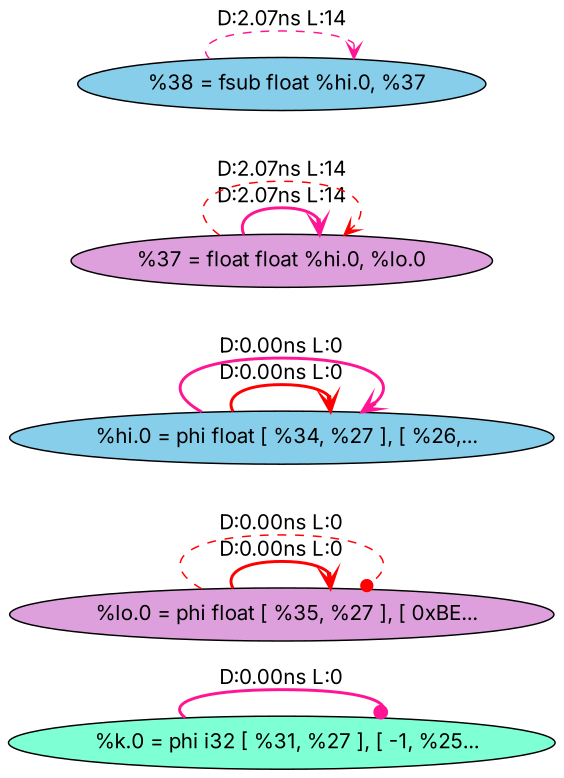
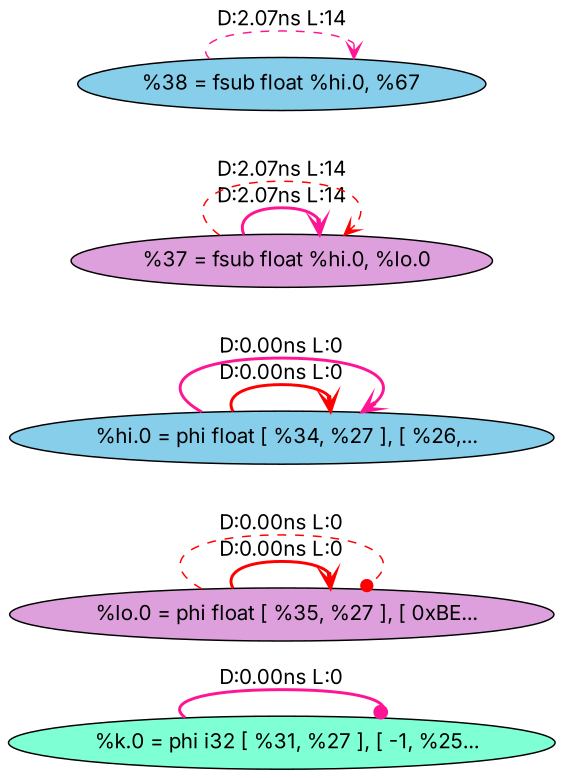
(282, 84) -> (282, 84)
(282, 261) -> (282, 261)
